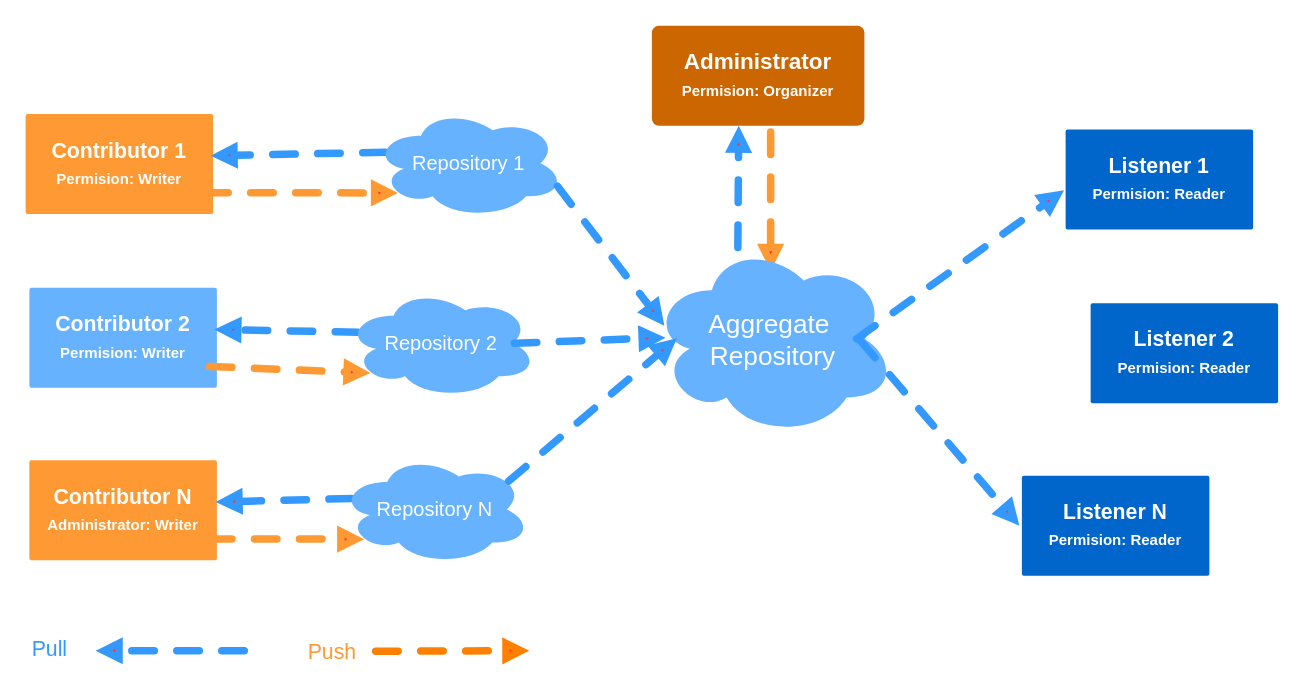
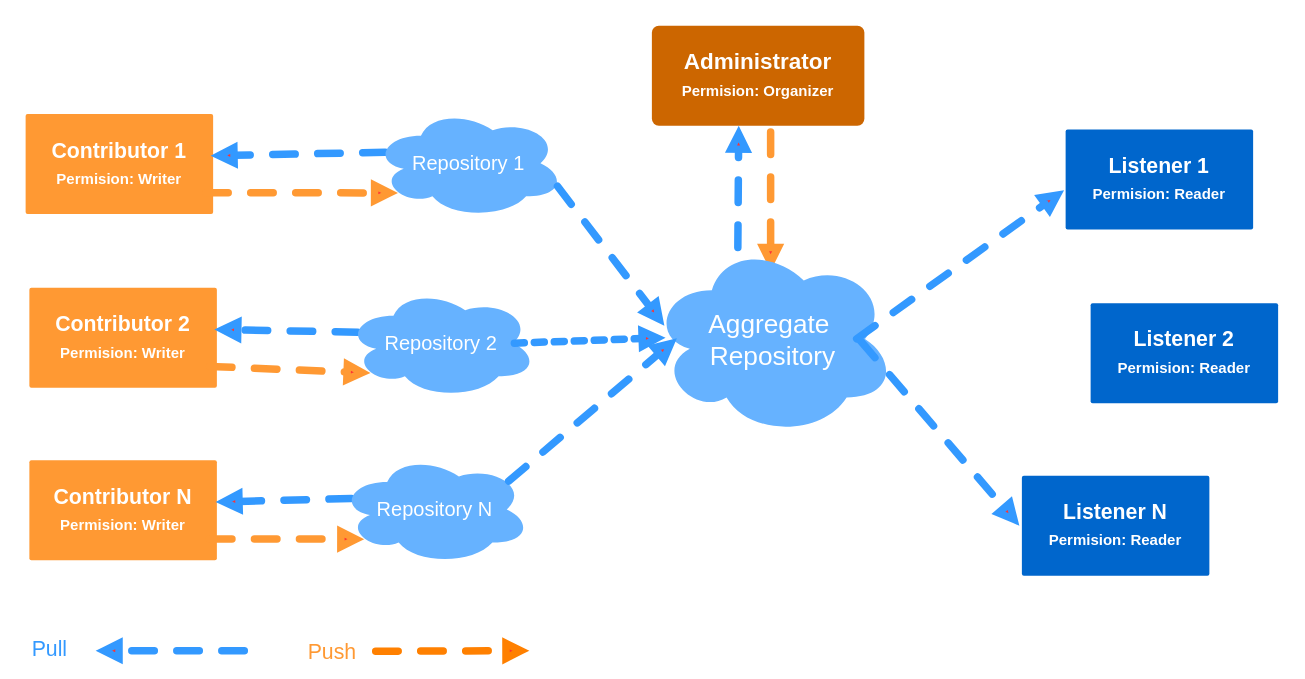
(123, 338) -> (123, 338)
(541, 342) -> (541, 342)
(123, 511) -> (123, 511)
